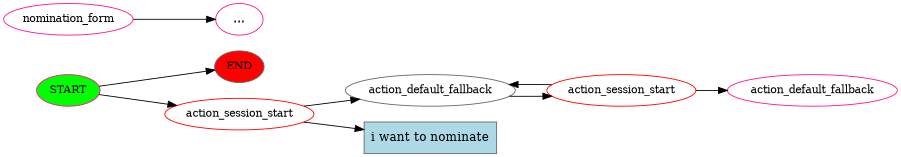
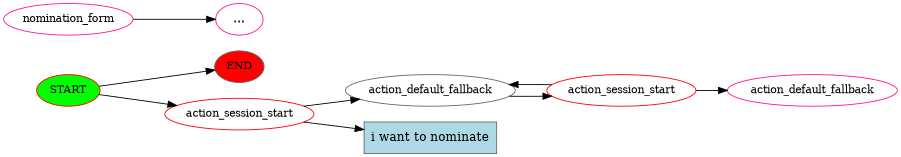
(68, 90) -> (68, 90)
